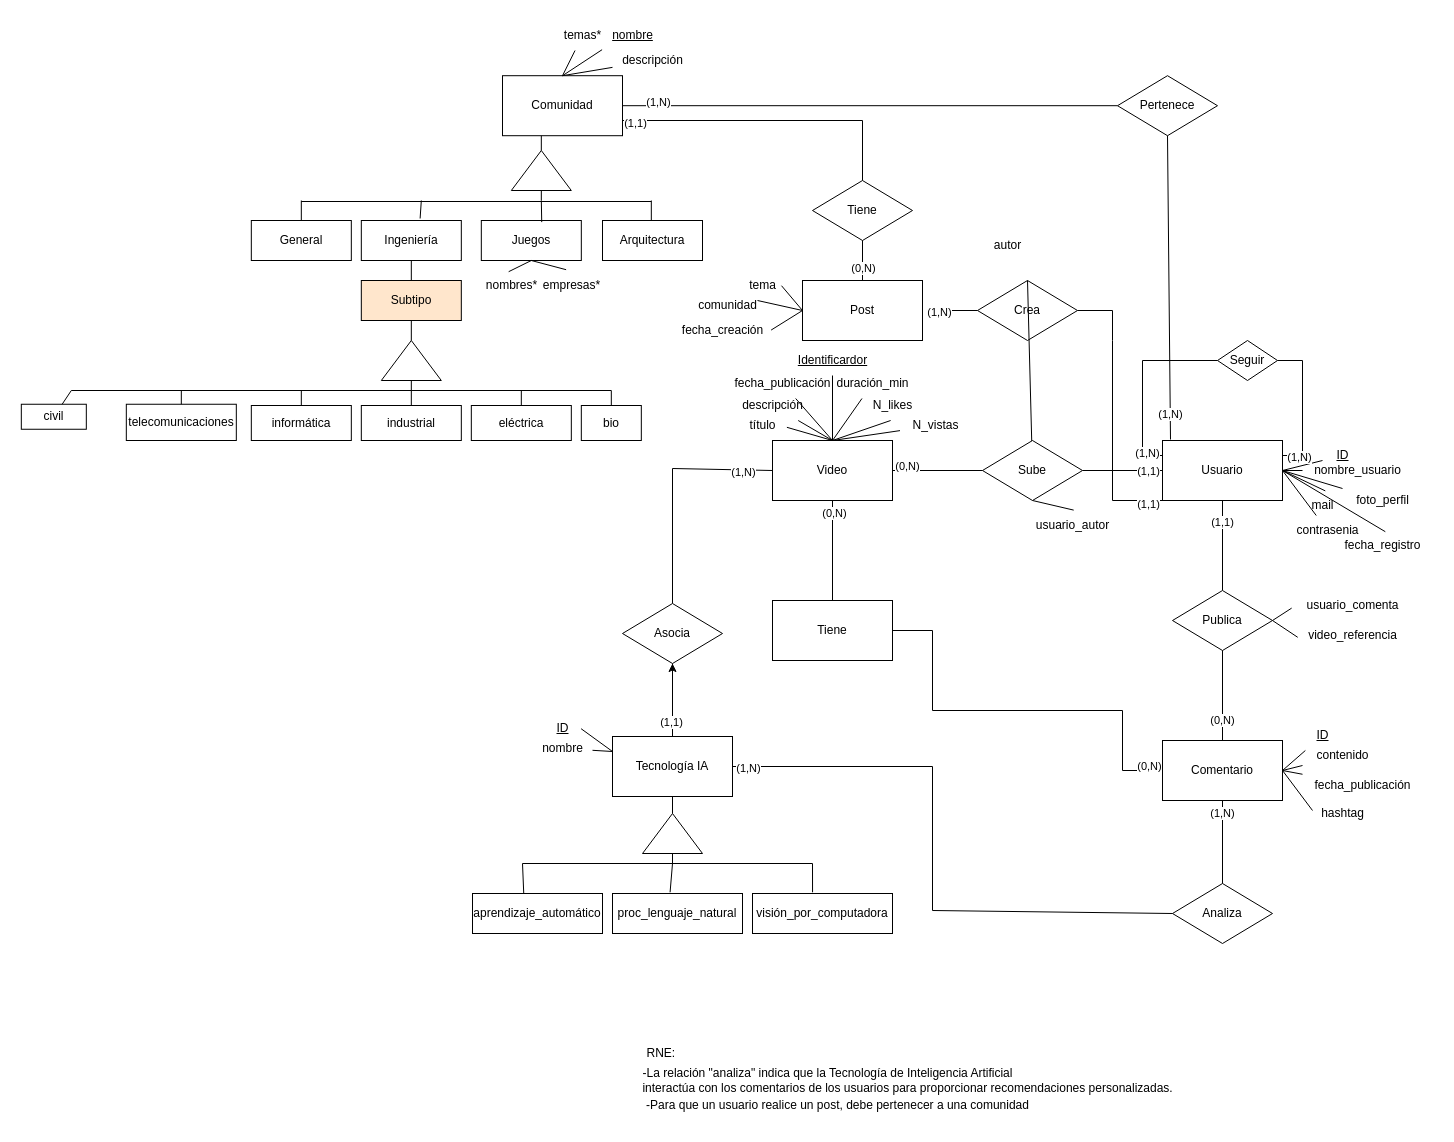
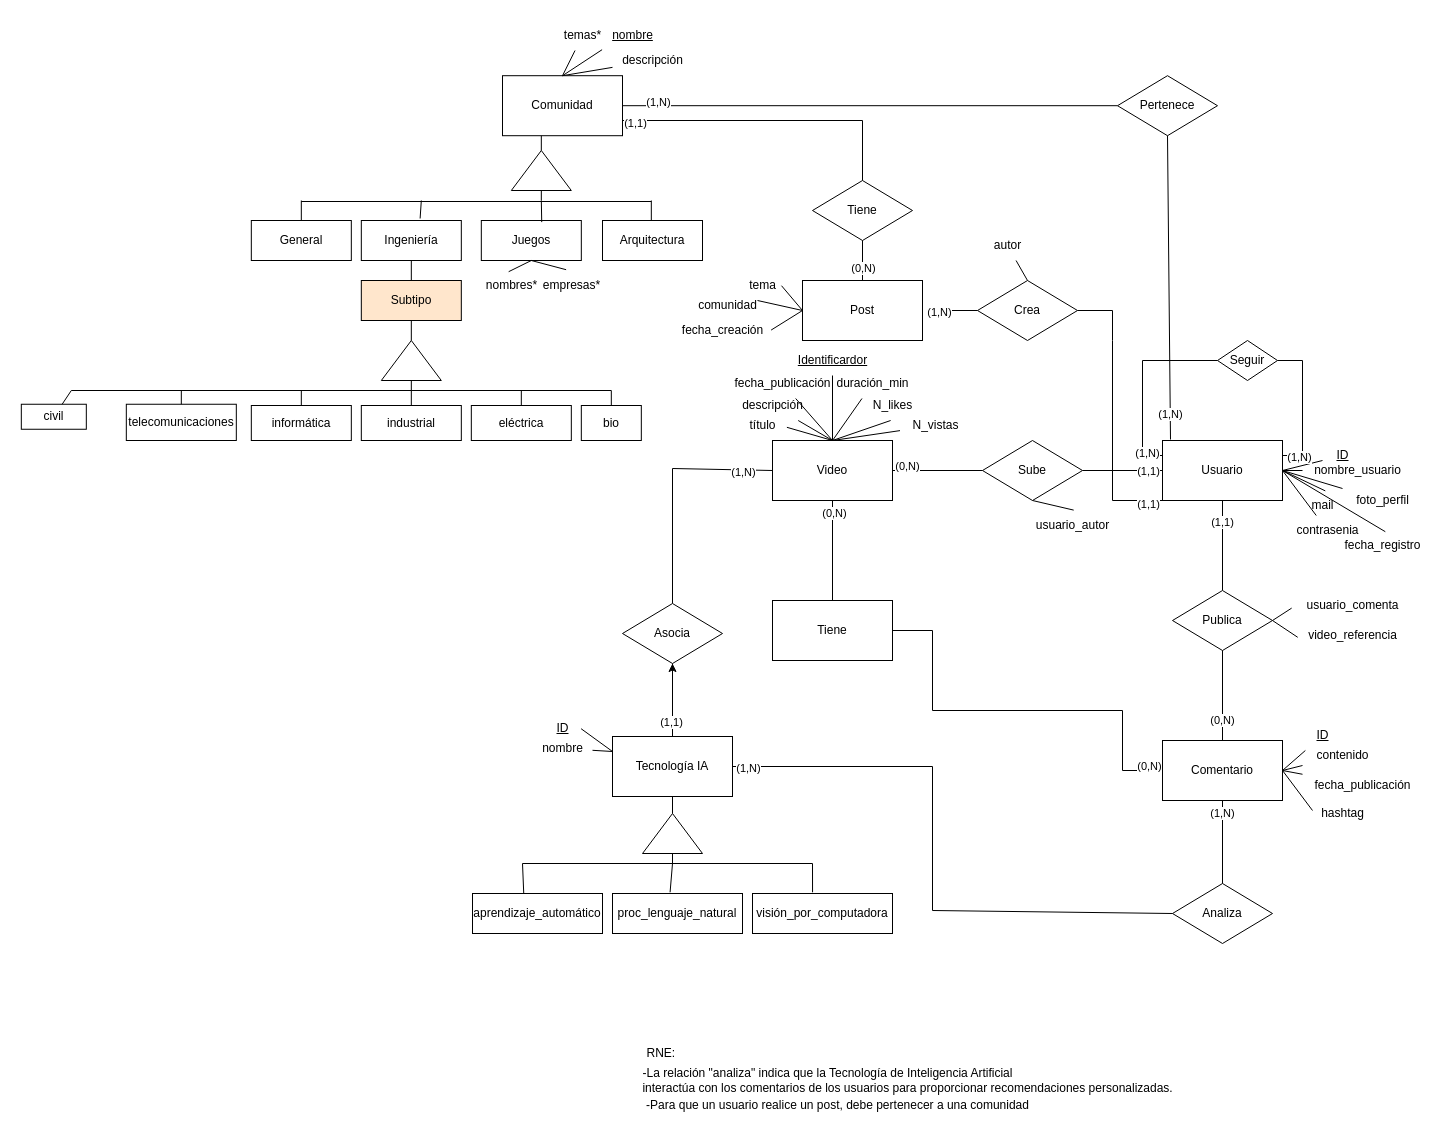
(1030, 361) -> (1022, 271)
